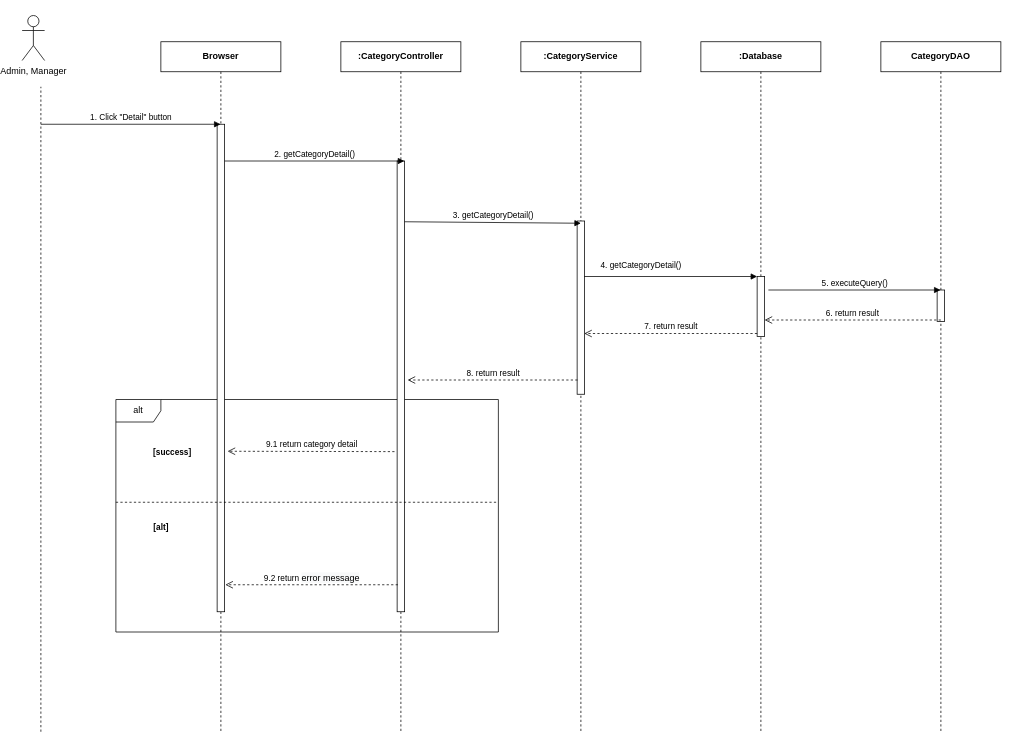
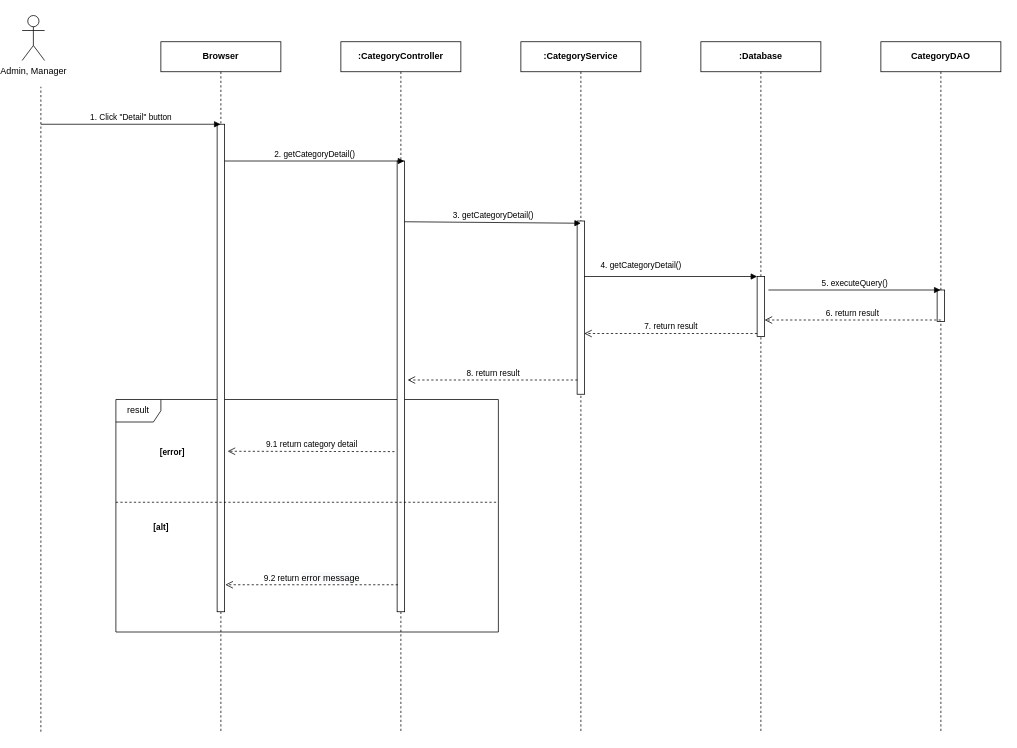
(138, 411) -> (138, 411)
(173, 452) -> (173, 452)
